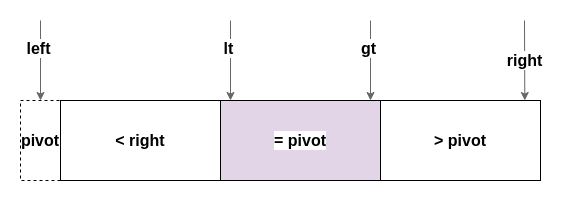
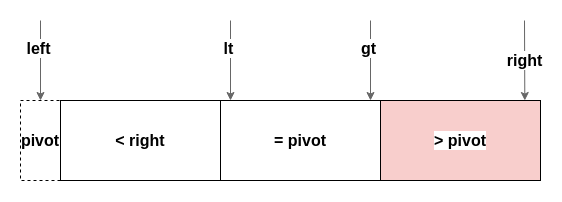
(301, 141) -> (301, 141)
(461, 141) -> (461, 141)
